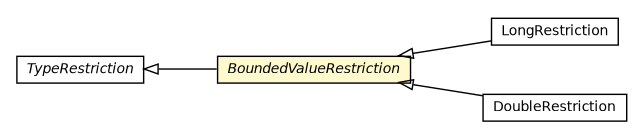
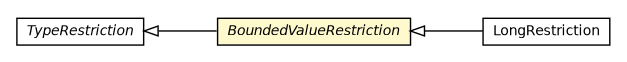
(555, 107) -> none
